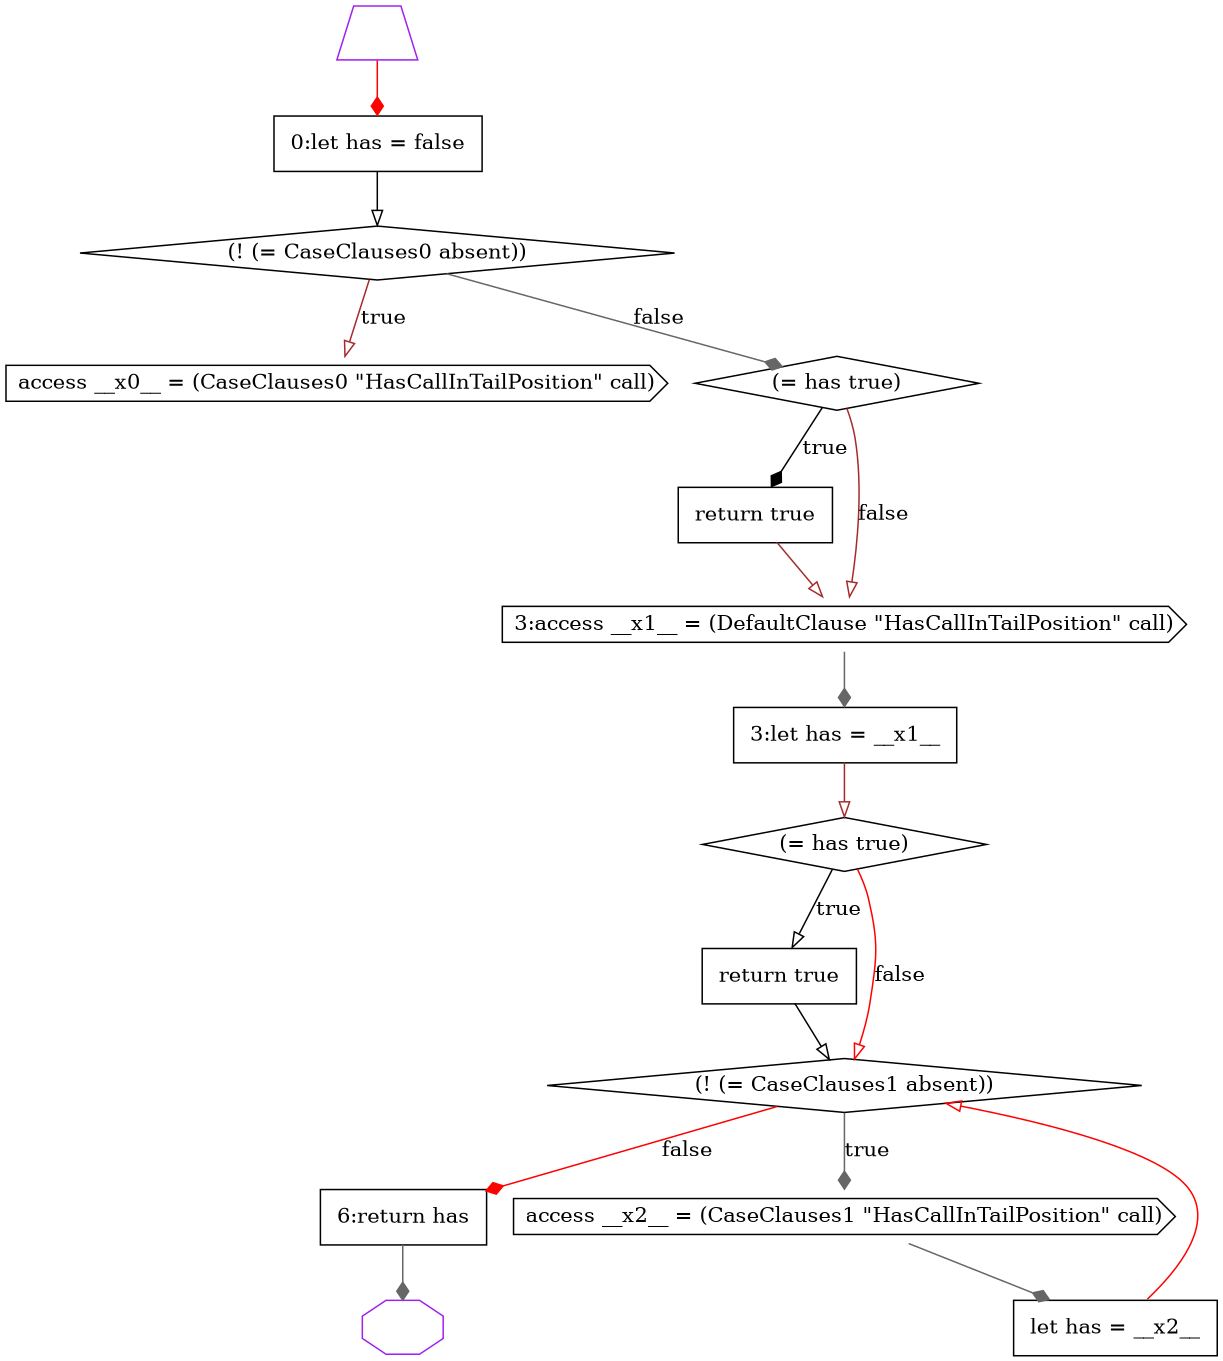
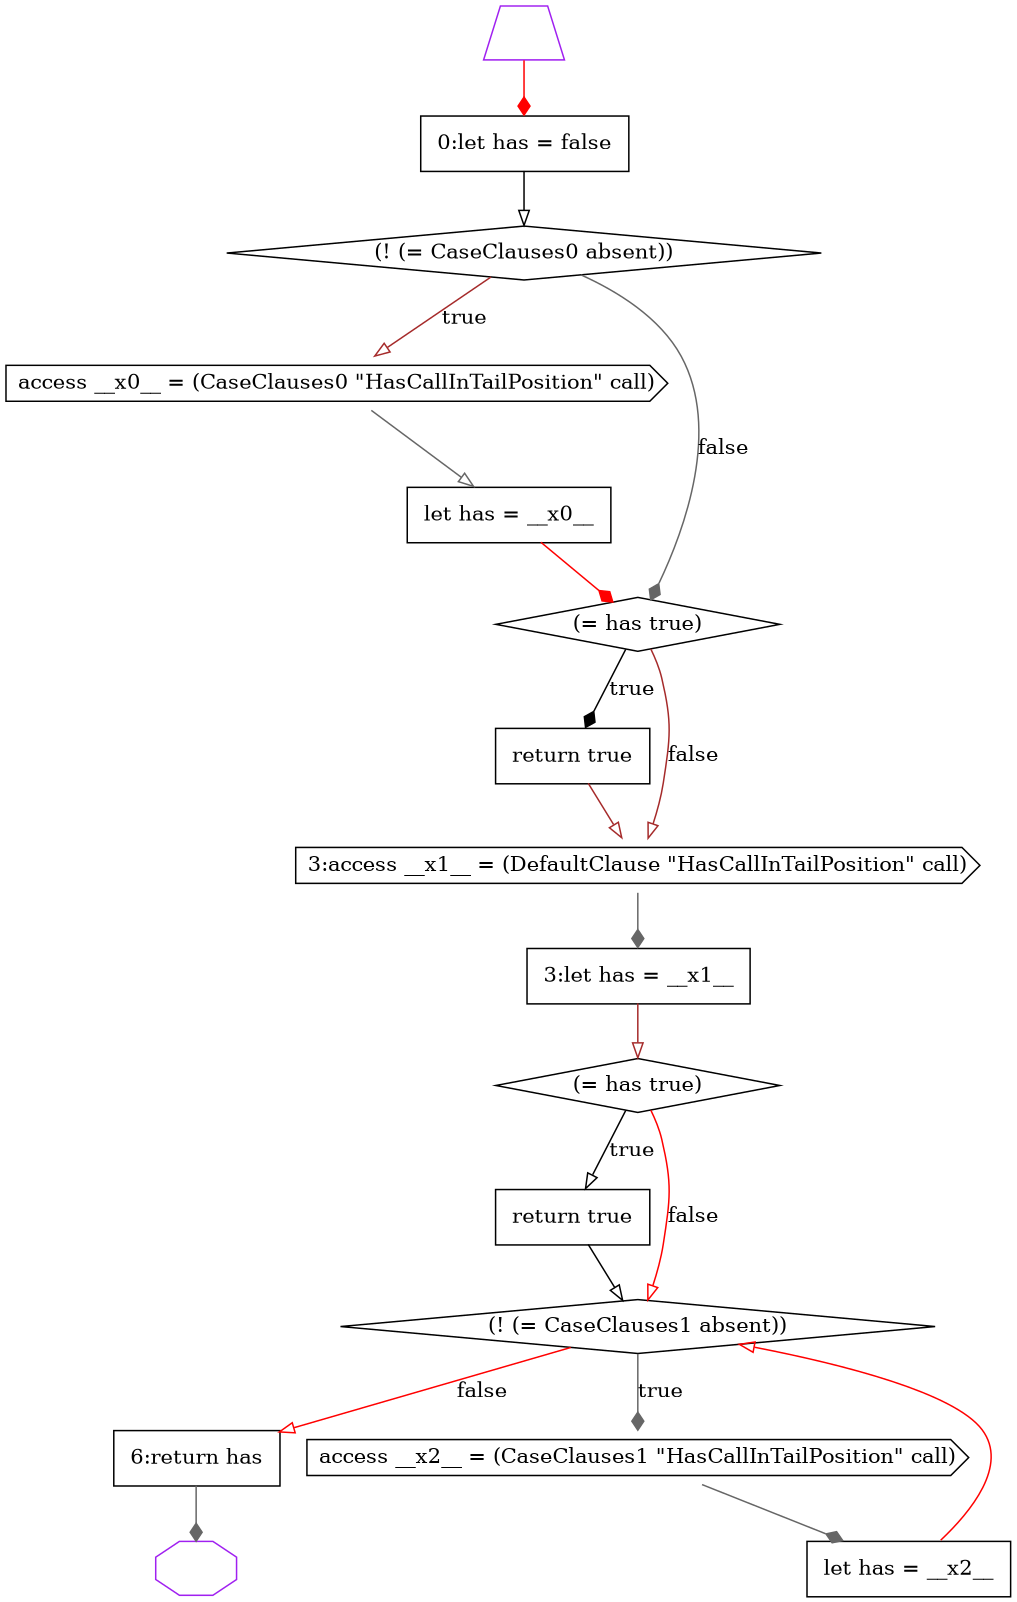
none -> (509, 514)
(640, 1146) -> (432, 1388)
